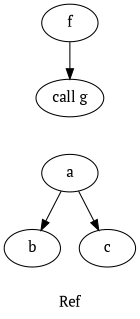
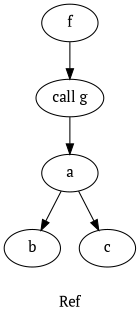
none -> (70, 130)
